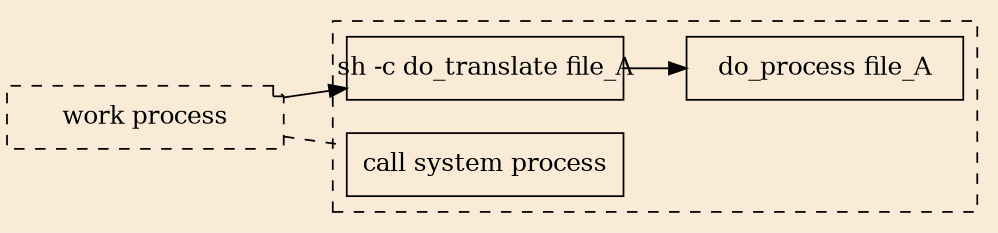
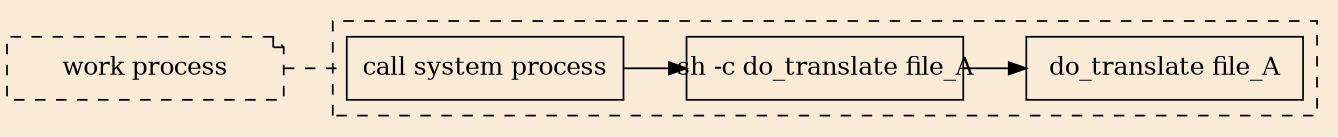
(825, 68) -> (1165, 68)
(307, 94) -> (646, 68)
